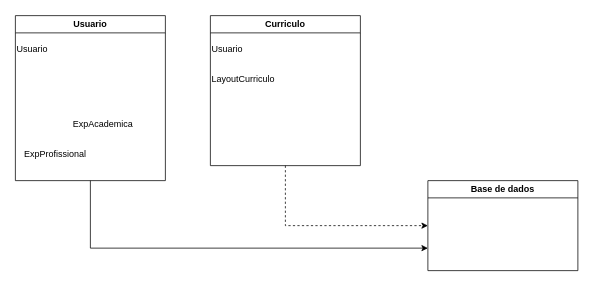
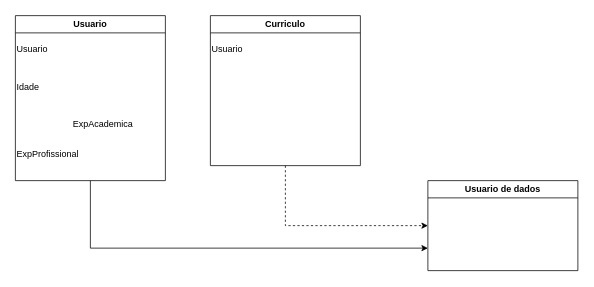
(252, 79) -> none
none -> (34, 87)
(64, 154) -> (57, 154)
(503, 189) -> (503, 189)
